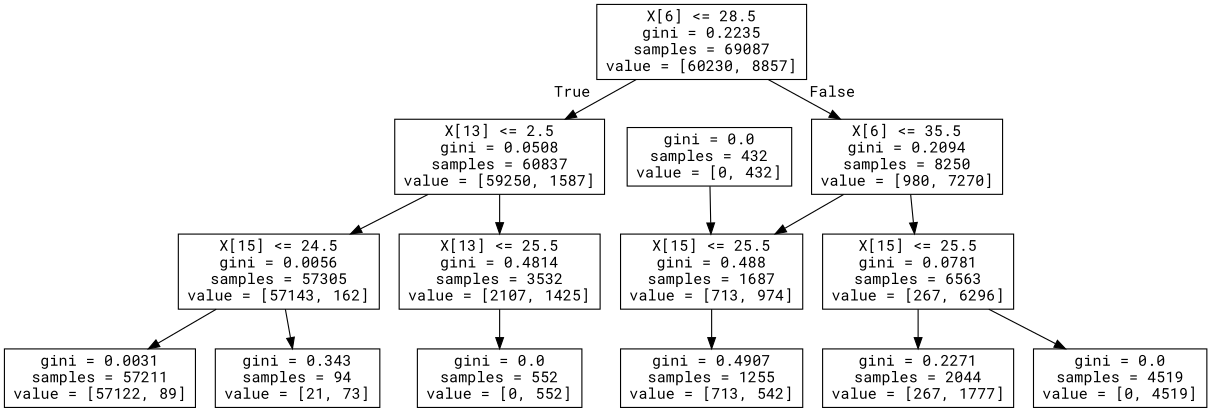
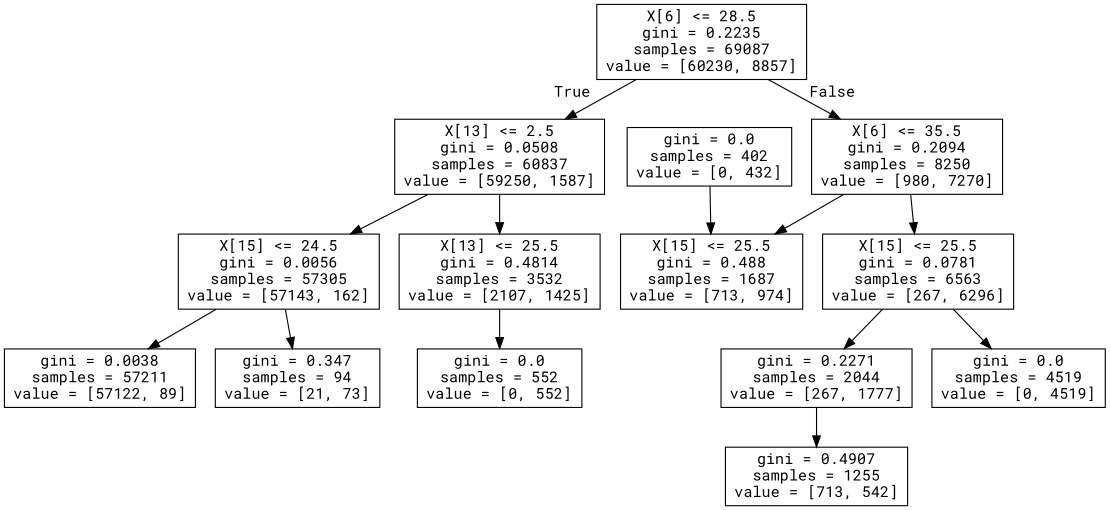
(709, 157) -> (709, 157)
(712, 323) -> (817, 422)
(100, 378) -> (100, 378)
(298, 378) -> (298, 378)
